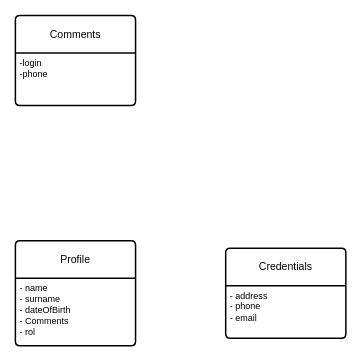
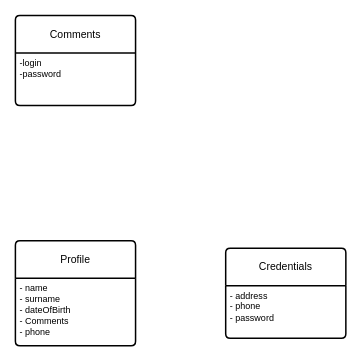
(35, 69) -> (43, 69)
(251, 307) -> (254, 307)
(50, 310) -> (50, 310)
